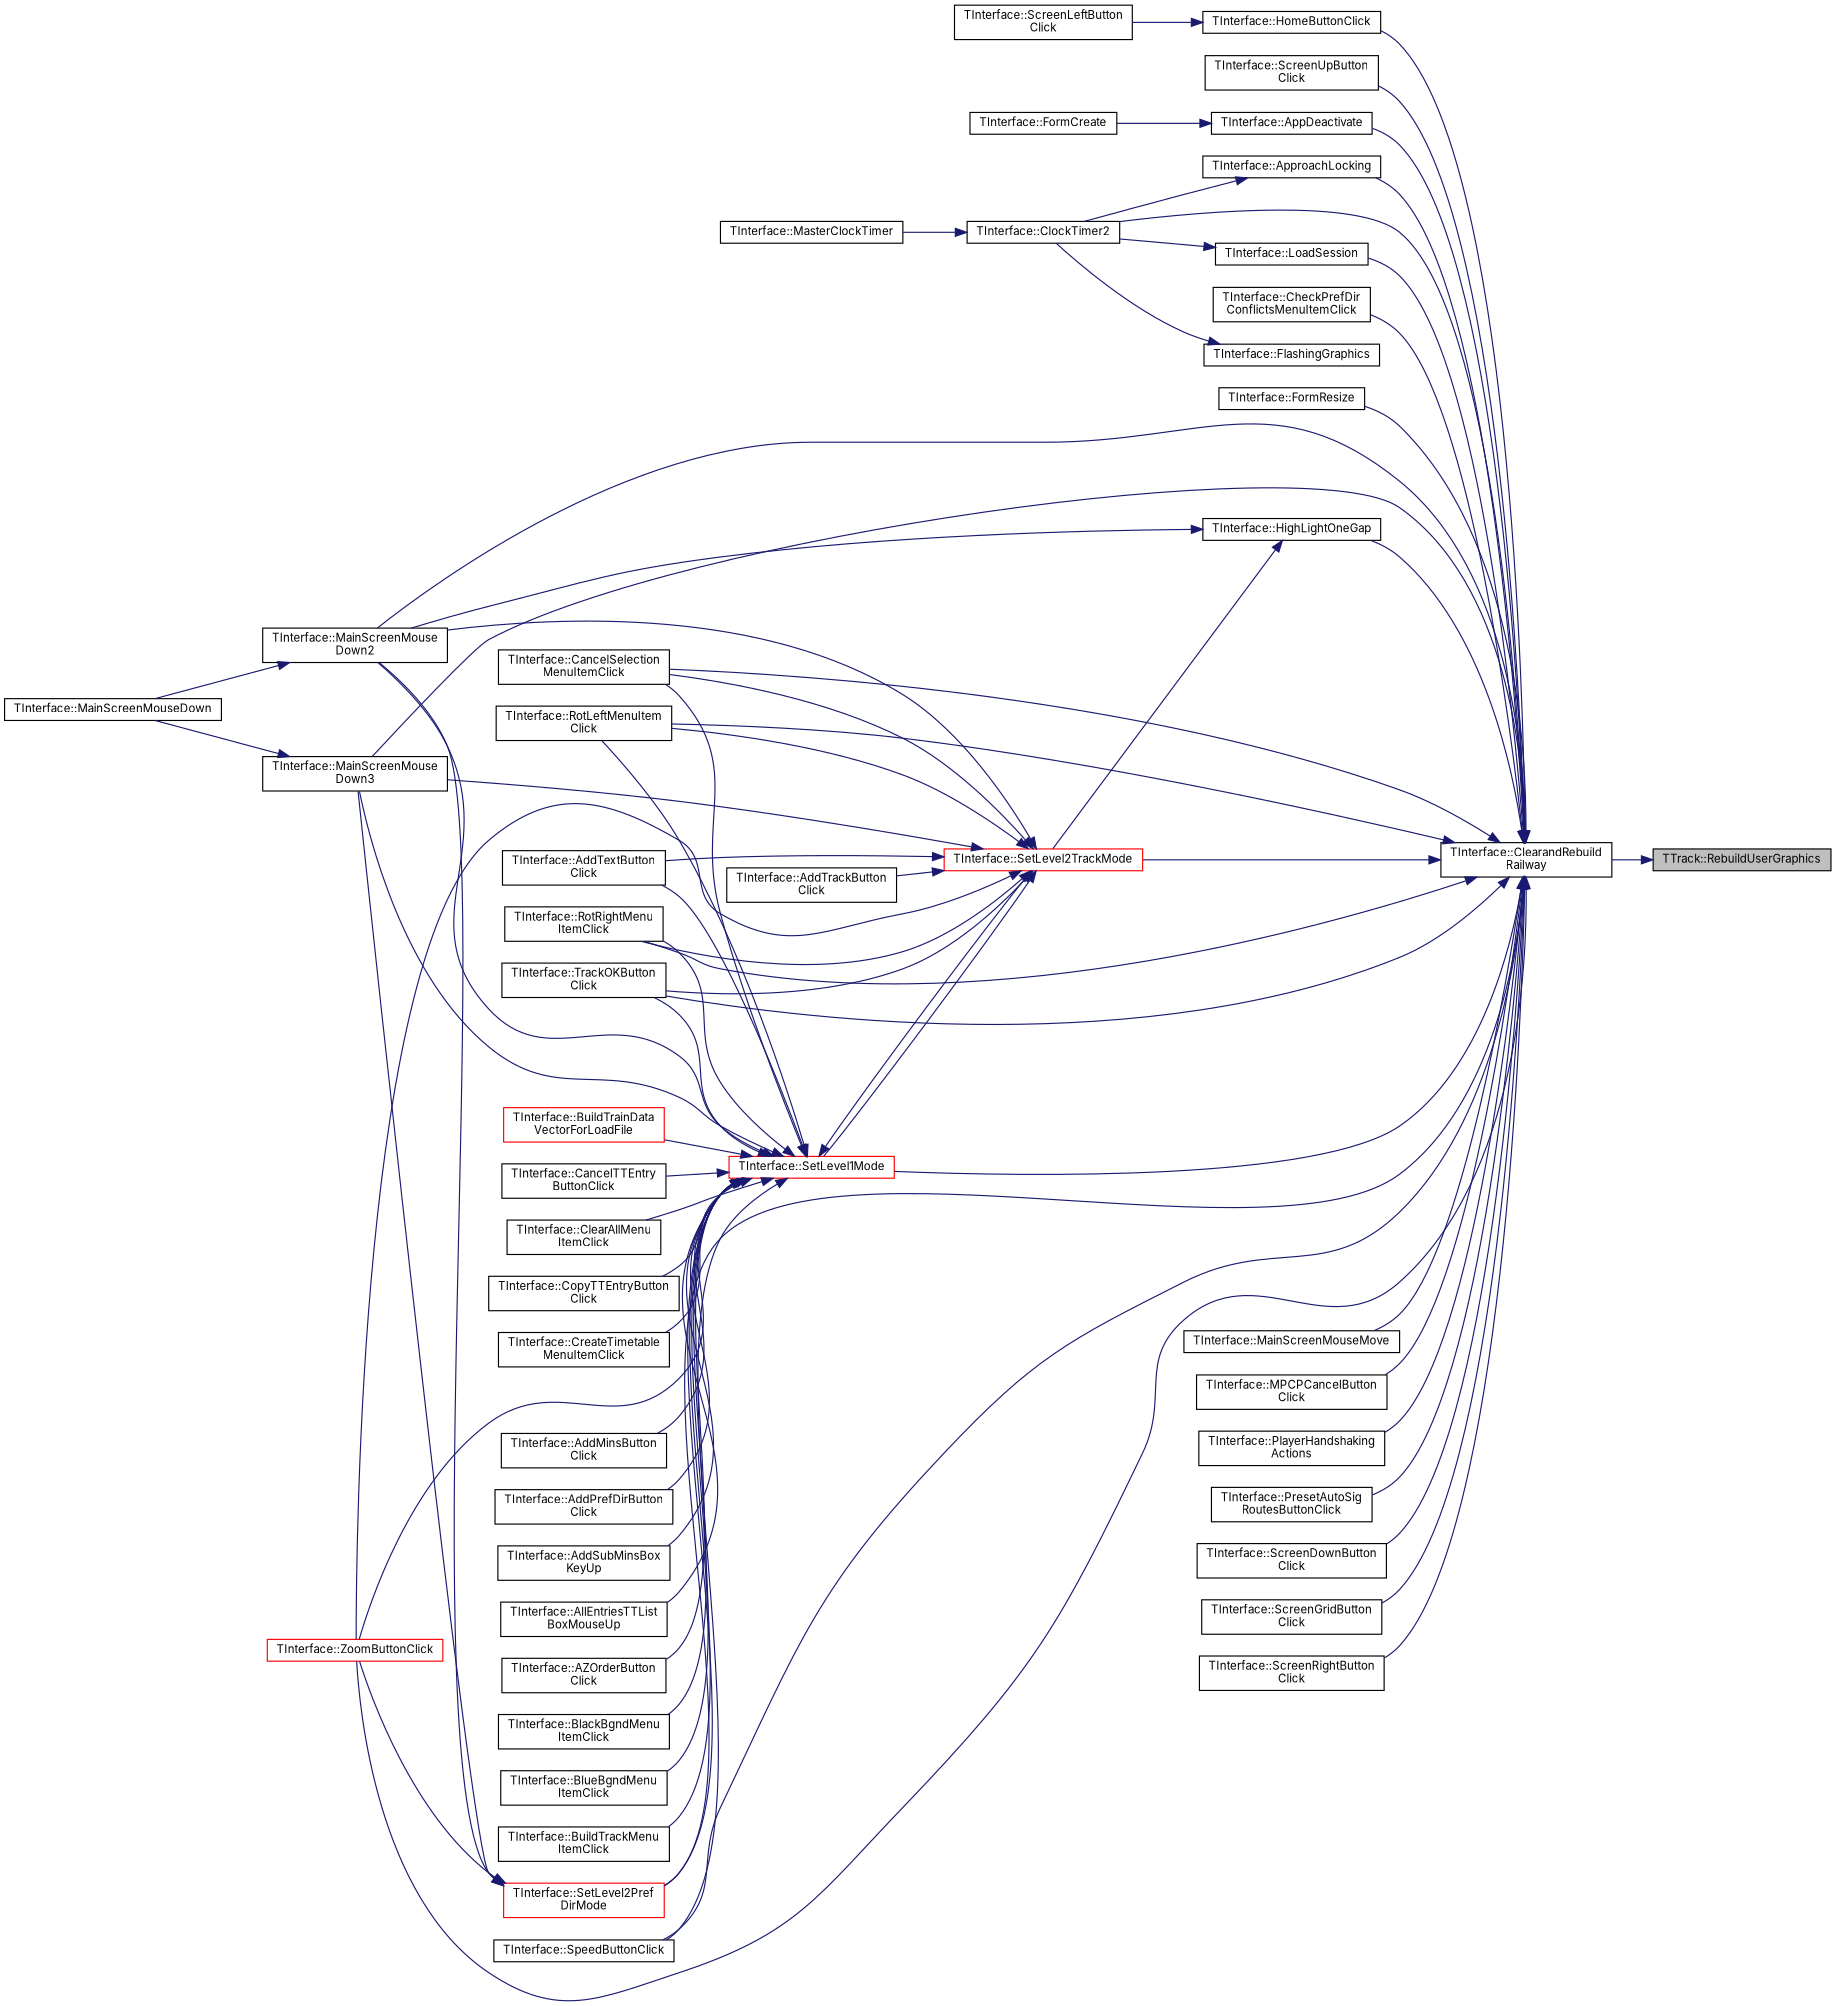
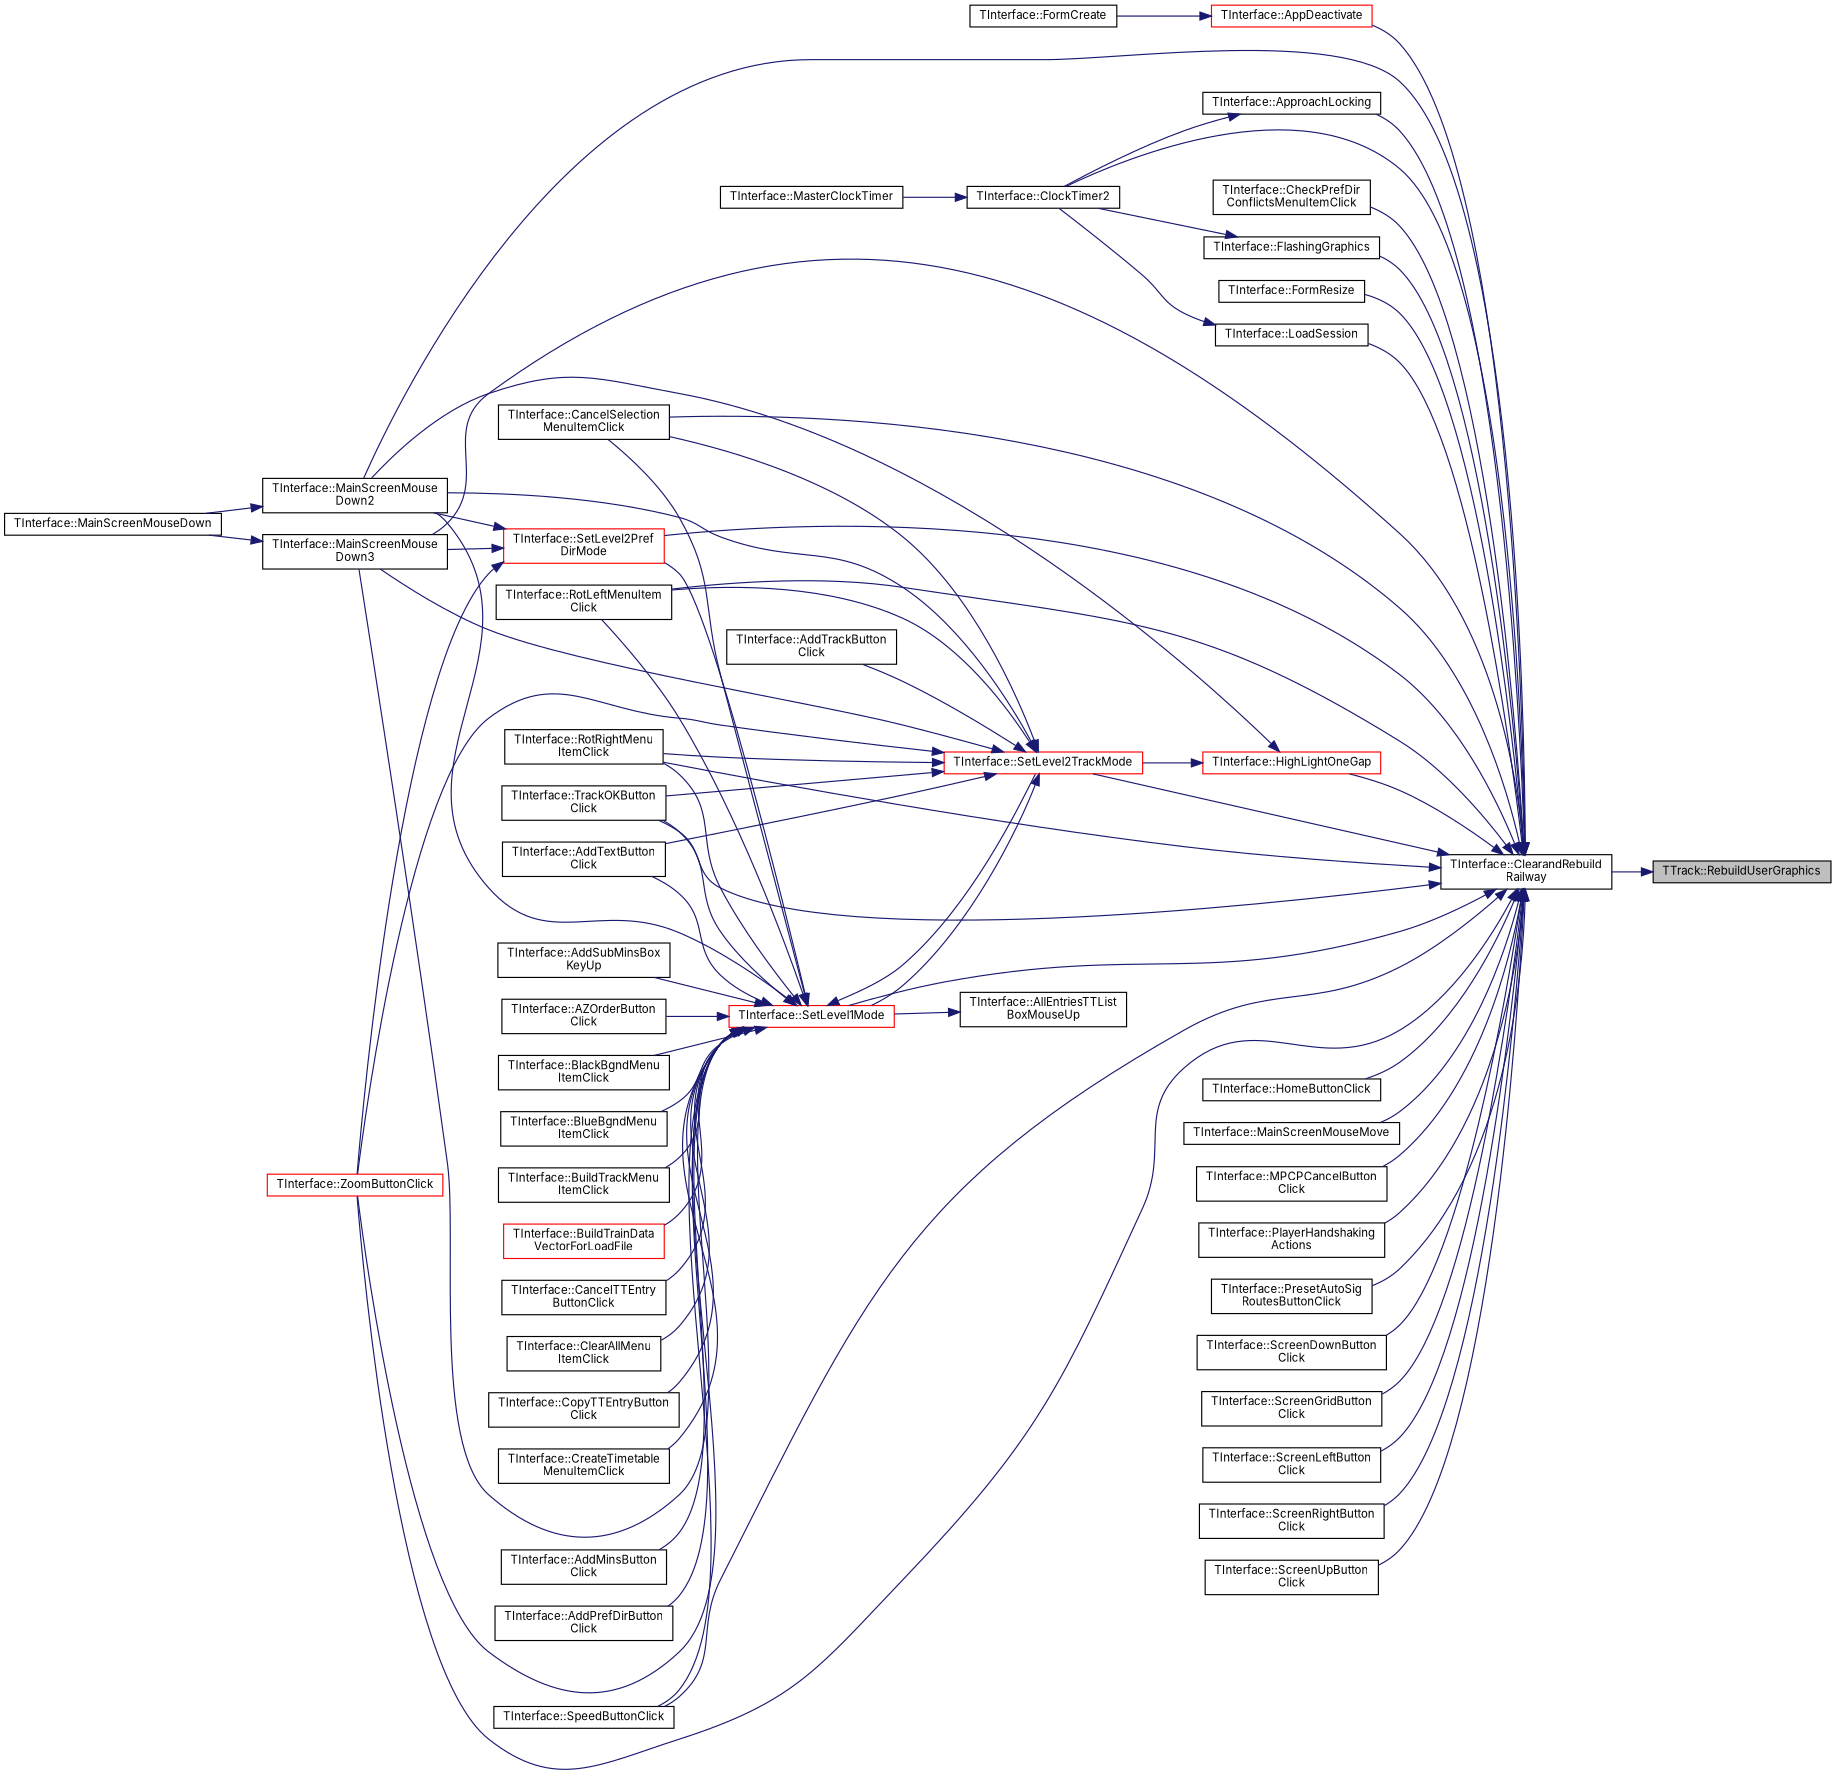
(1162, 22) -> (1484, 1188)
(1292, 123) -> (1292, 16)
none -> (1470, 446)
(1292, 529) -> (1292, 763)
(717, 1481) -> (921, 1013)
